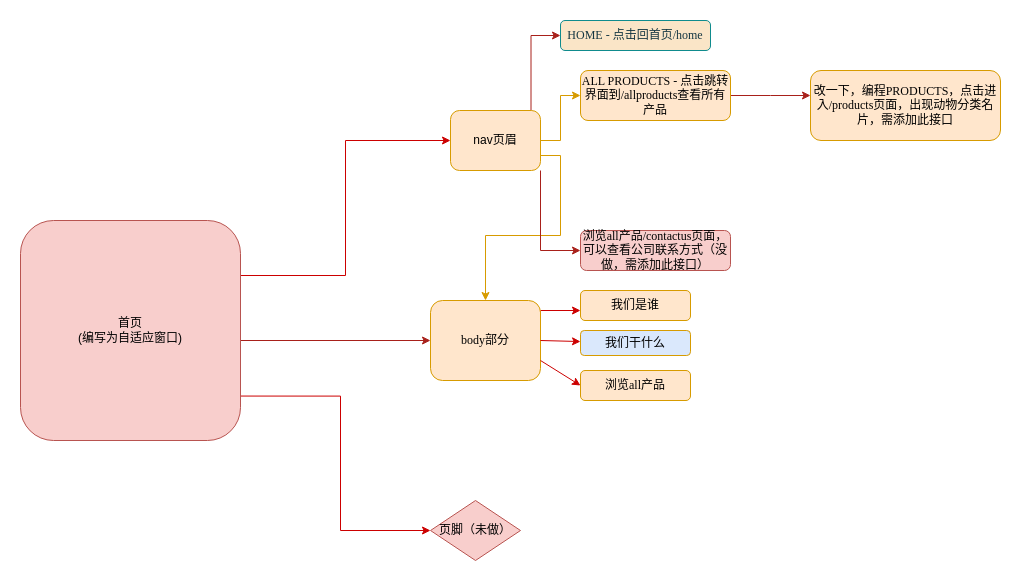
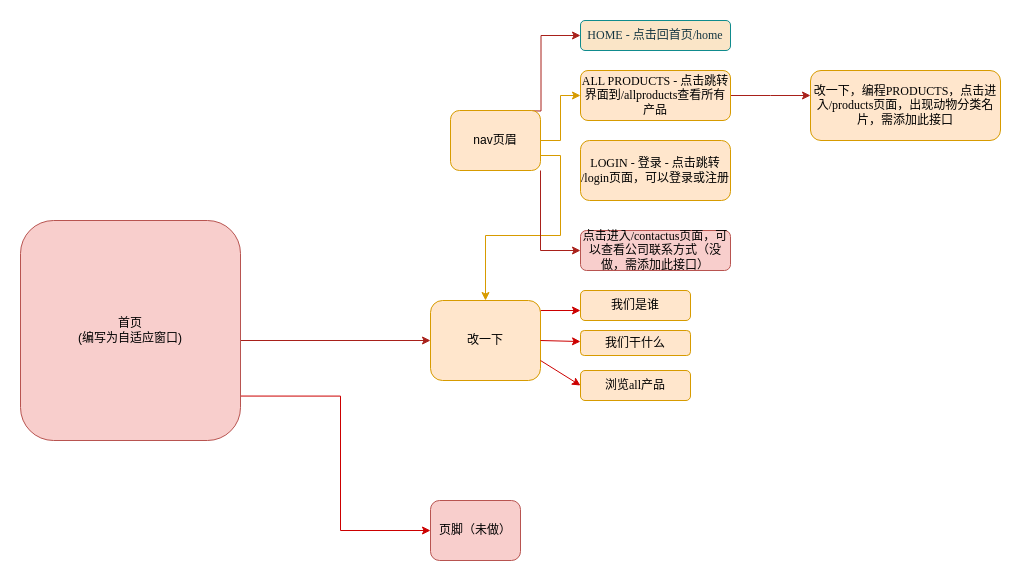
(636, 36) -> (656, 36)
none -> (656, 171)
(346, 212) -> none
(656, 251) -> (656, 251)
(486, 341) -> (486, 341)
(636, 343) -> (636, 343)
(476, 531) -> (476, 531)
